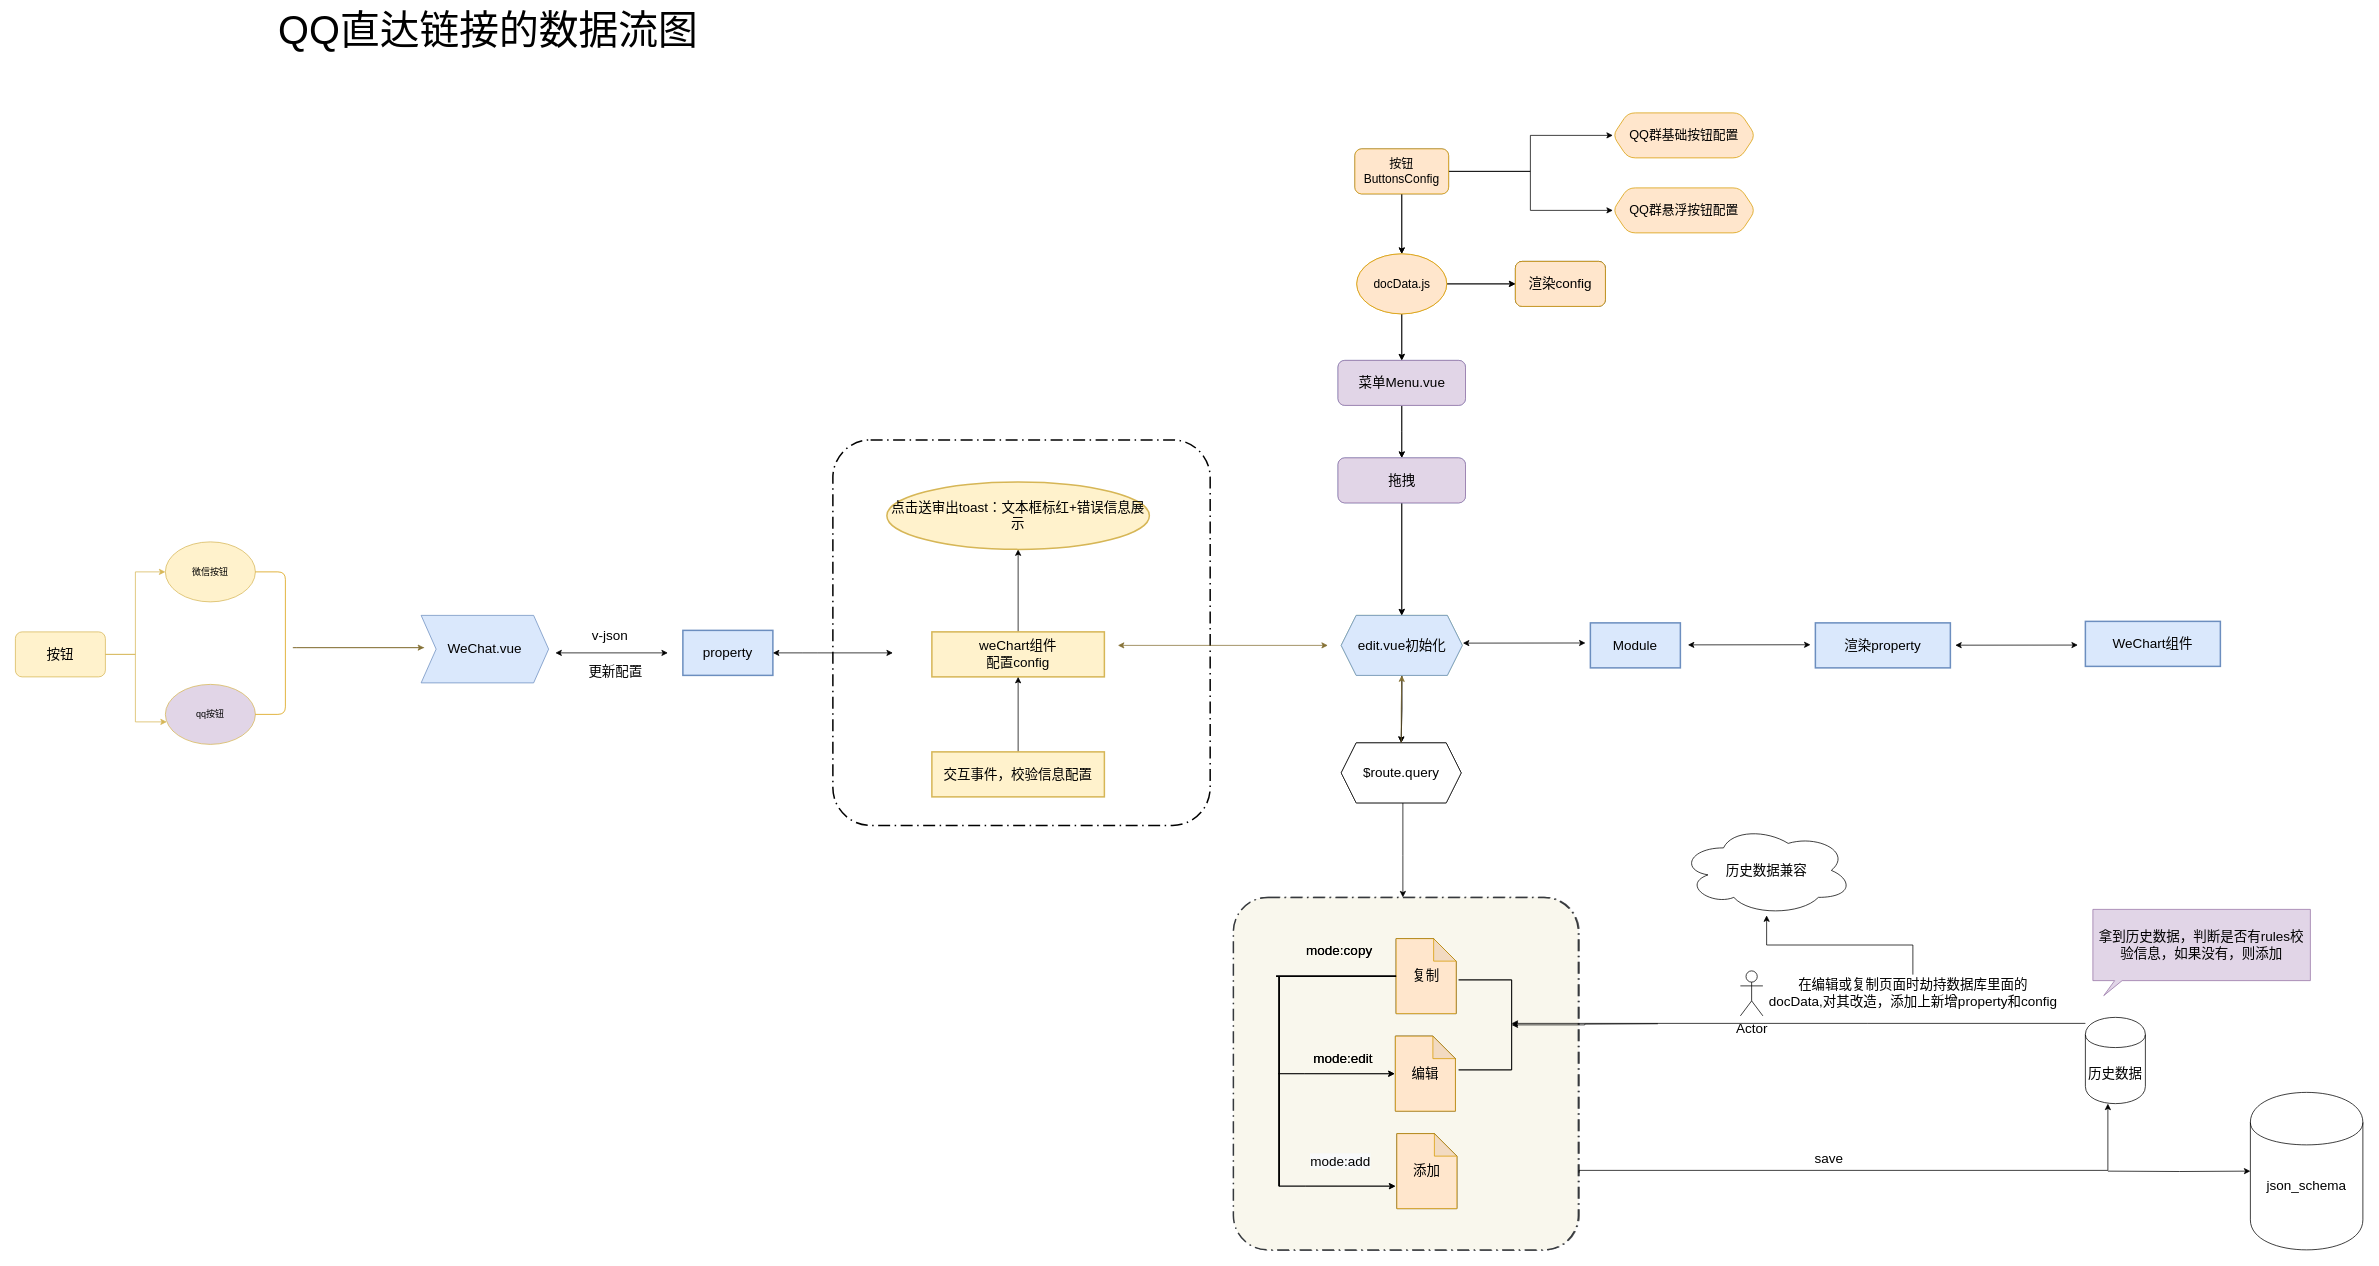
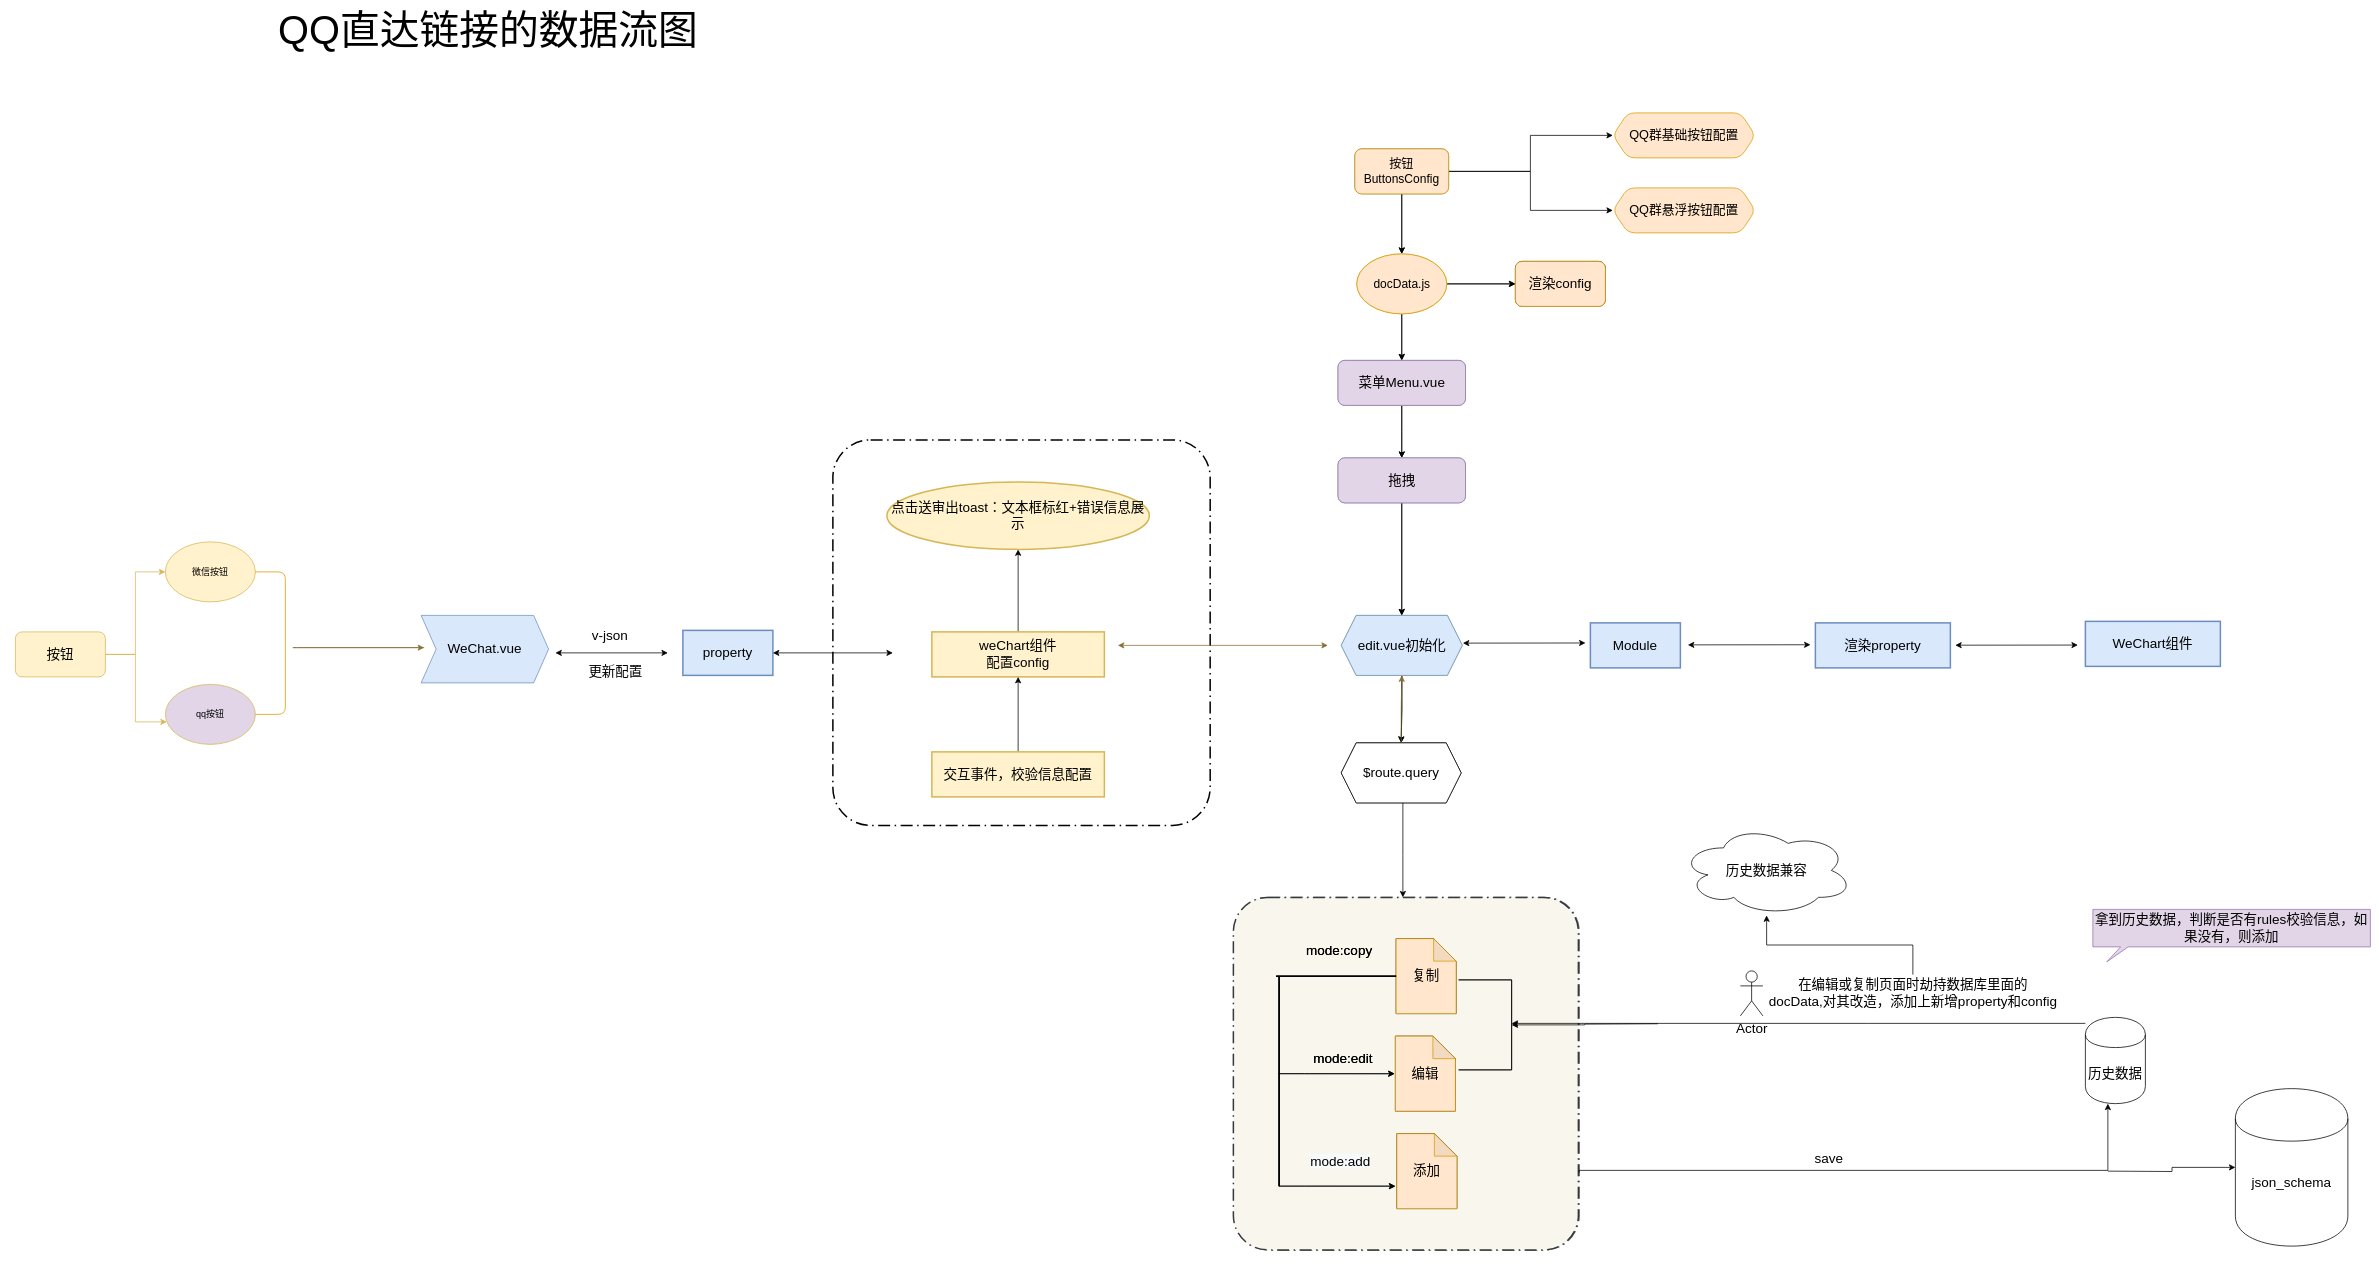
(2202, 953) -> (2232, 936)
(2307, 1171) -> (2292, 1167)
